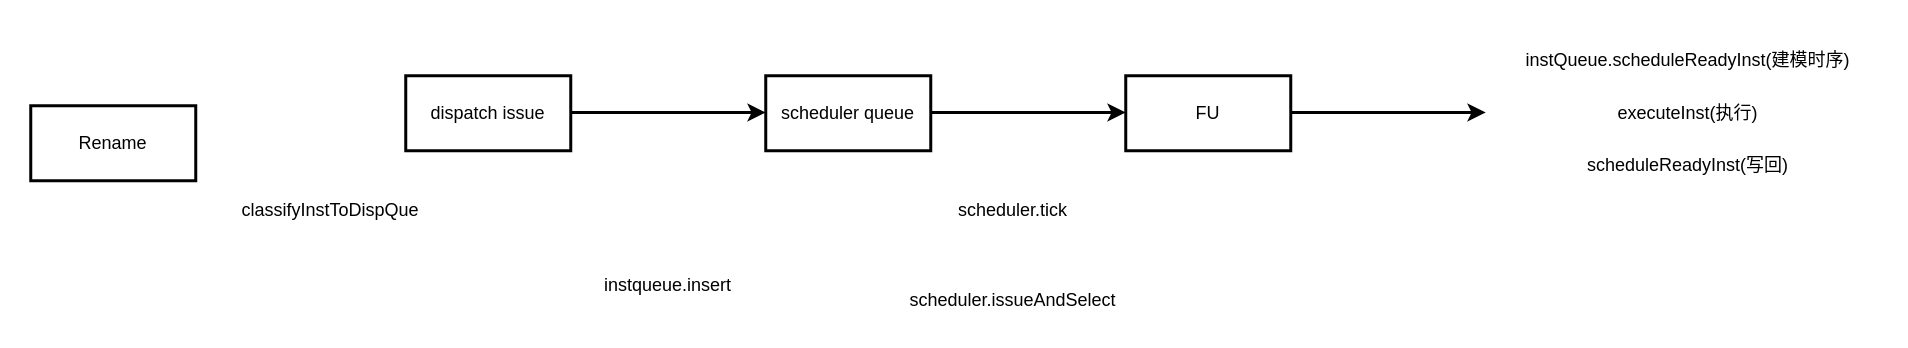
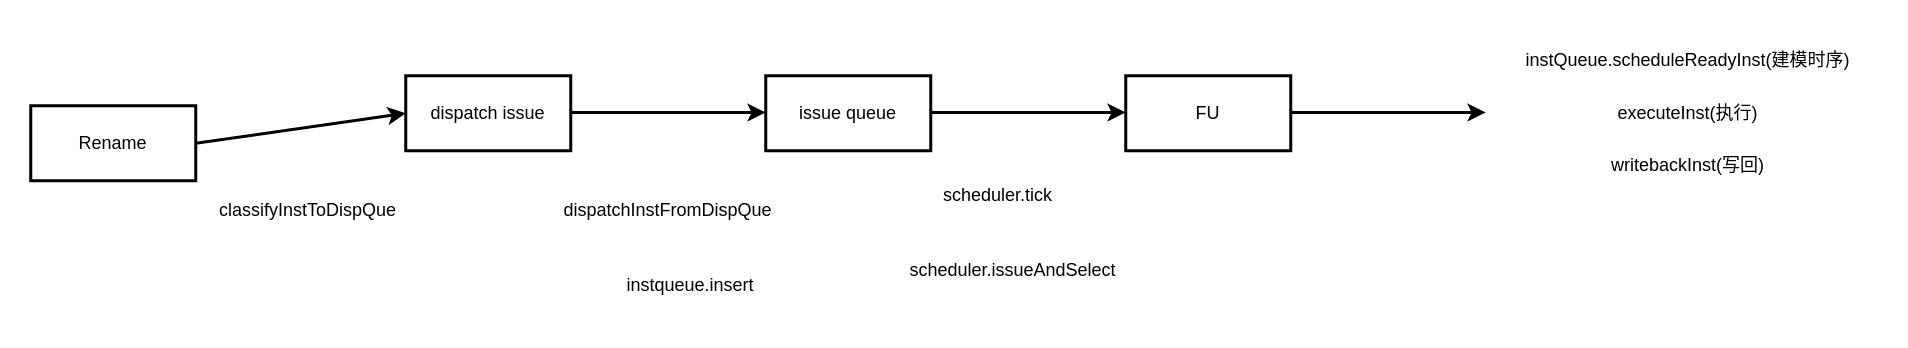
(848, 113) -> (848, 113)
none -> (294, 129)
(1688, 166) -> (1688, 166)
(331, 211) -> (308, 211)
none -> (668, 211)
(1013, 211) -> (998, 196)
(668, 286) -> (691, 286)
(1013, 301) -> (1013, 271)
